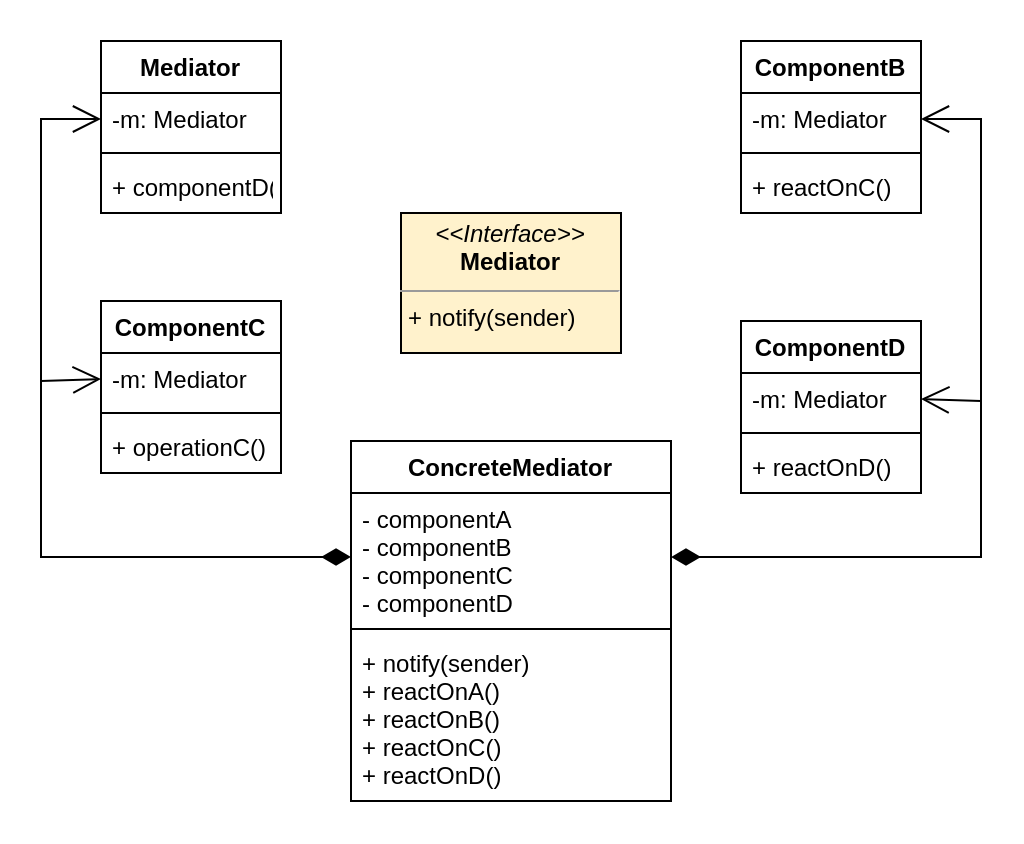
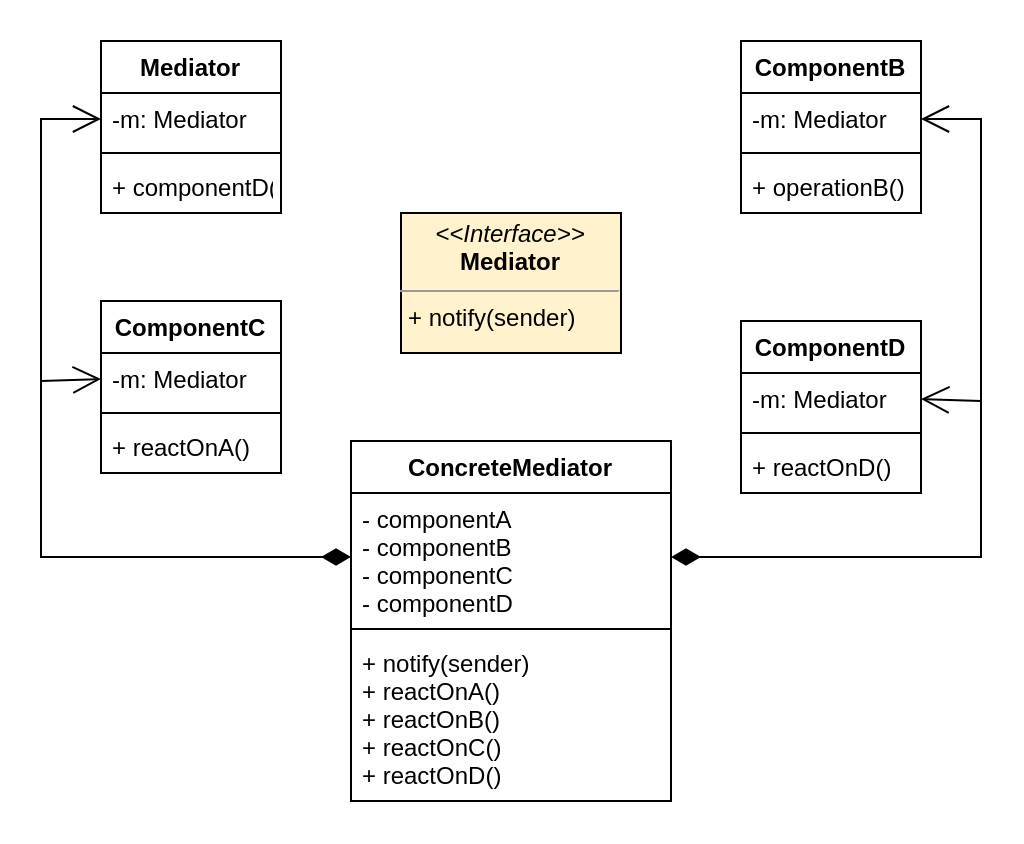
(830, 188) -> (840, 188)
(200, 448) -> (190, 448)
